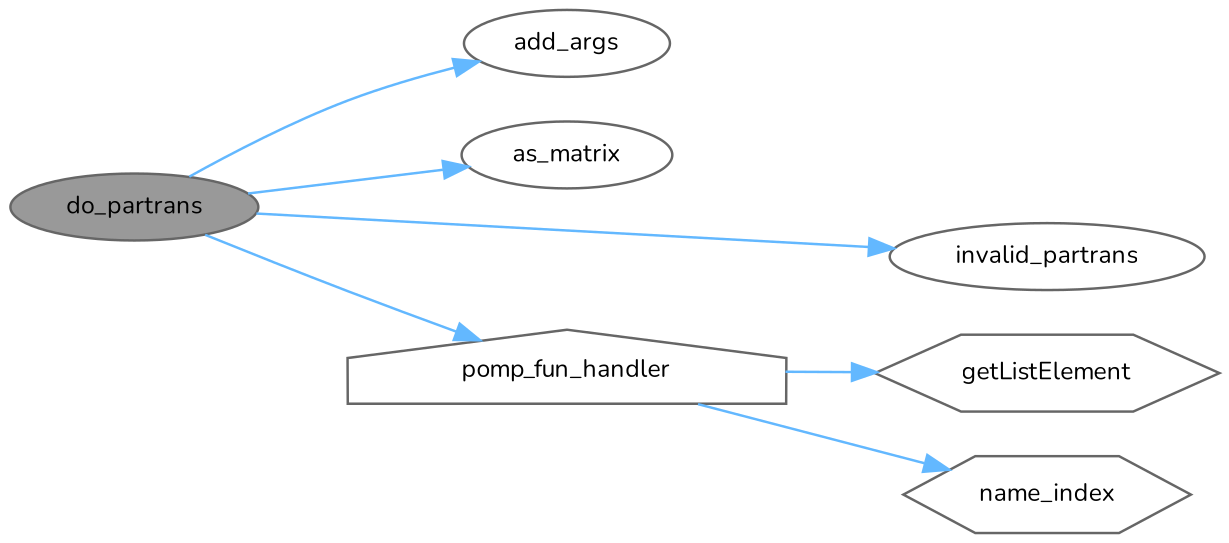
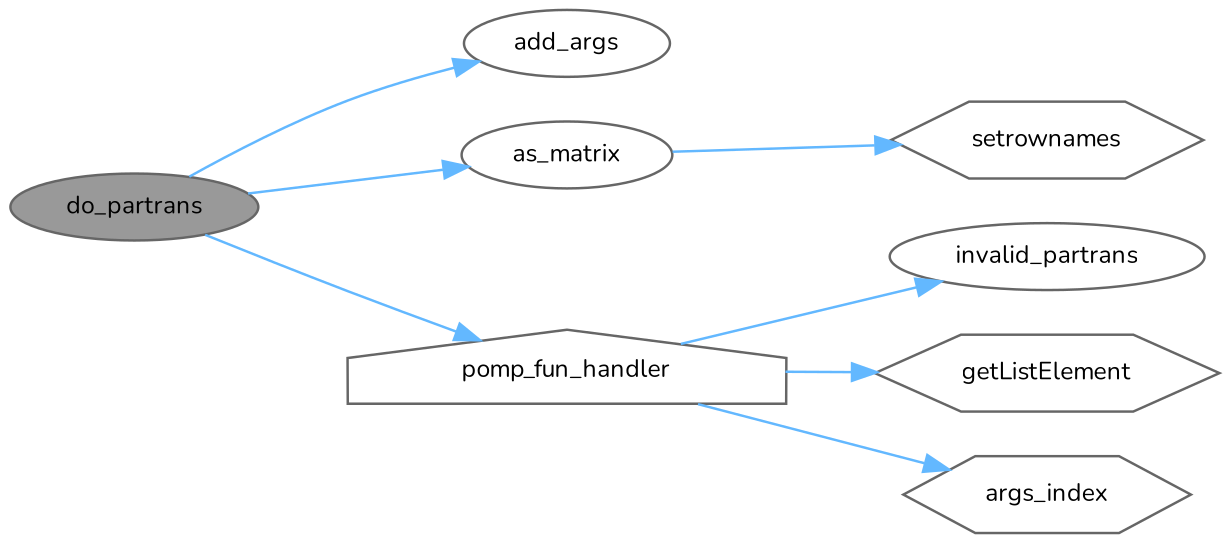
none -> (1047, 140)
(563, 230) -> (799, 316)
(1047, 495) -> (1047, 495)
